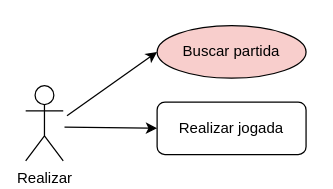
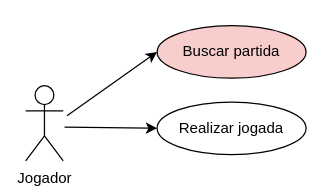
(231, 128) -> (231, 128)
(45, 178) -> (45, 178)
